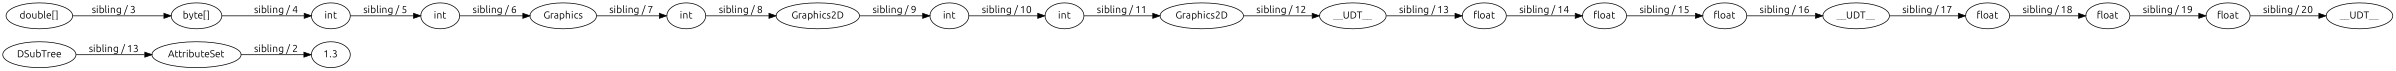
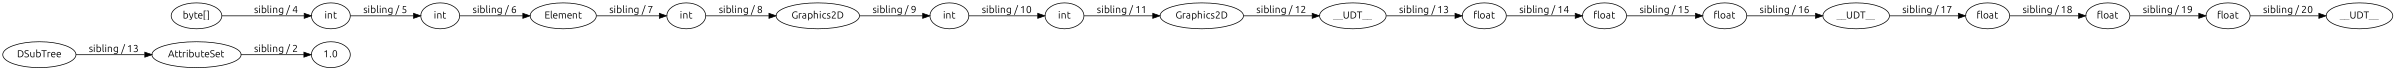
(39, 16) -> none
(563, 16) -> (563, 16)
(331, 55) -> (331, 55)
